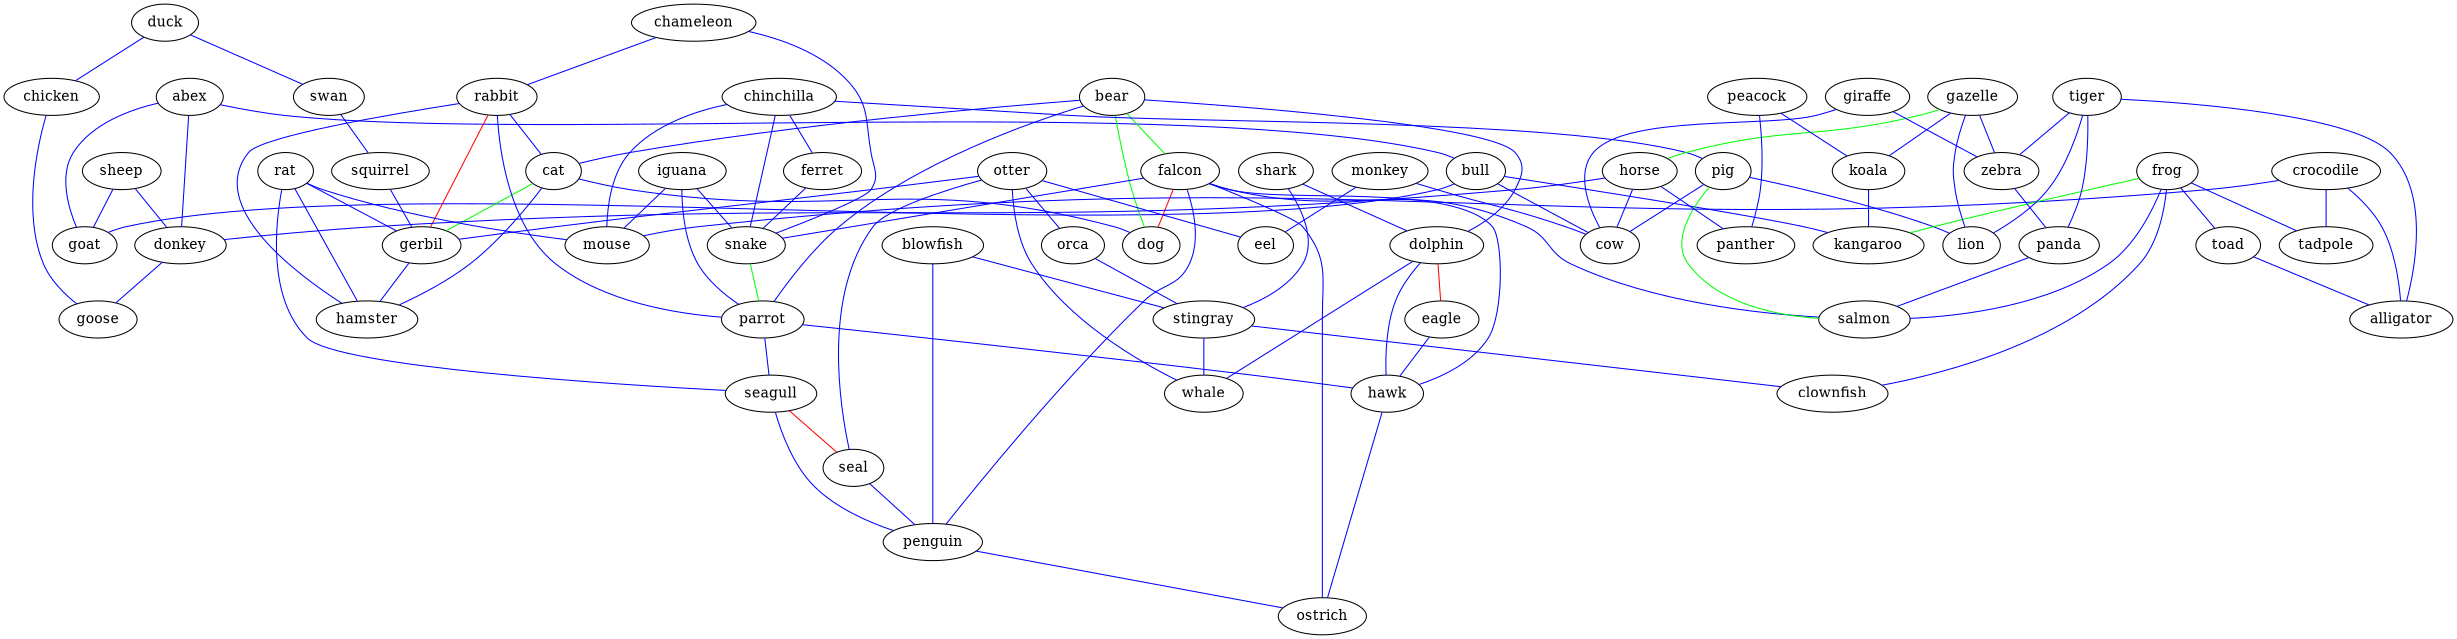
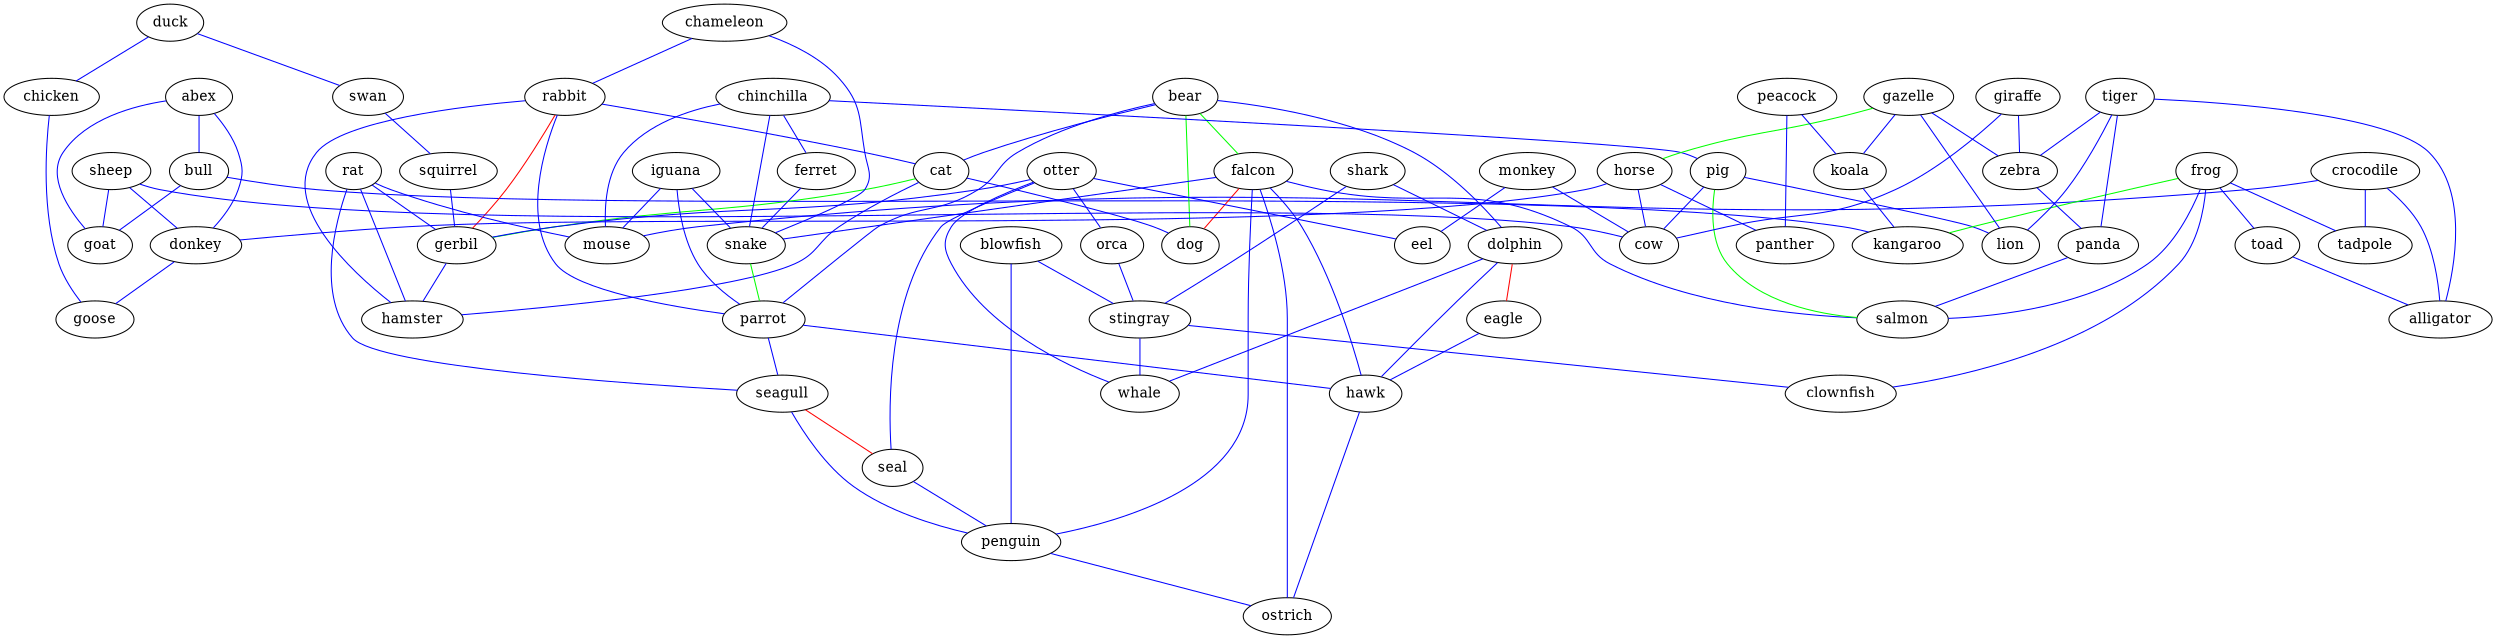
(1552, 213) -> (1030, 214)
